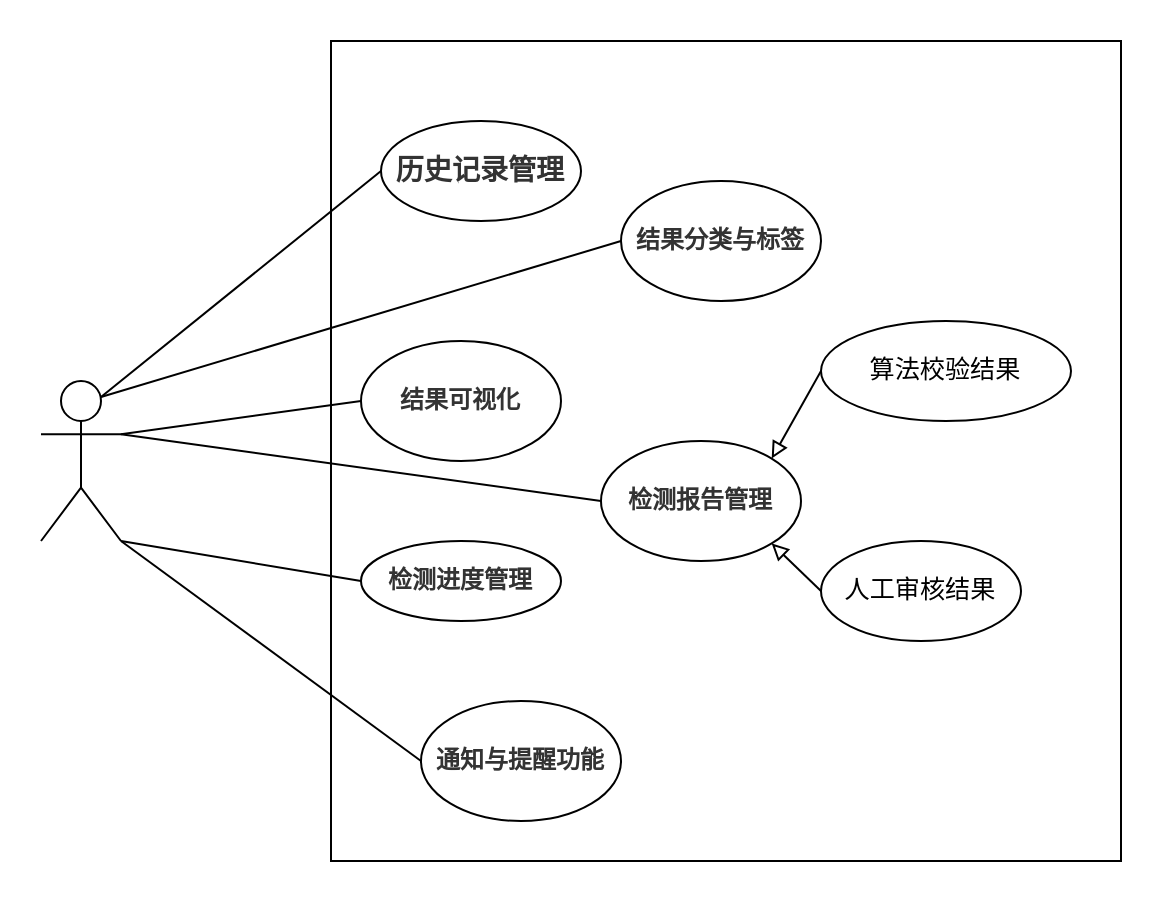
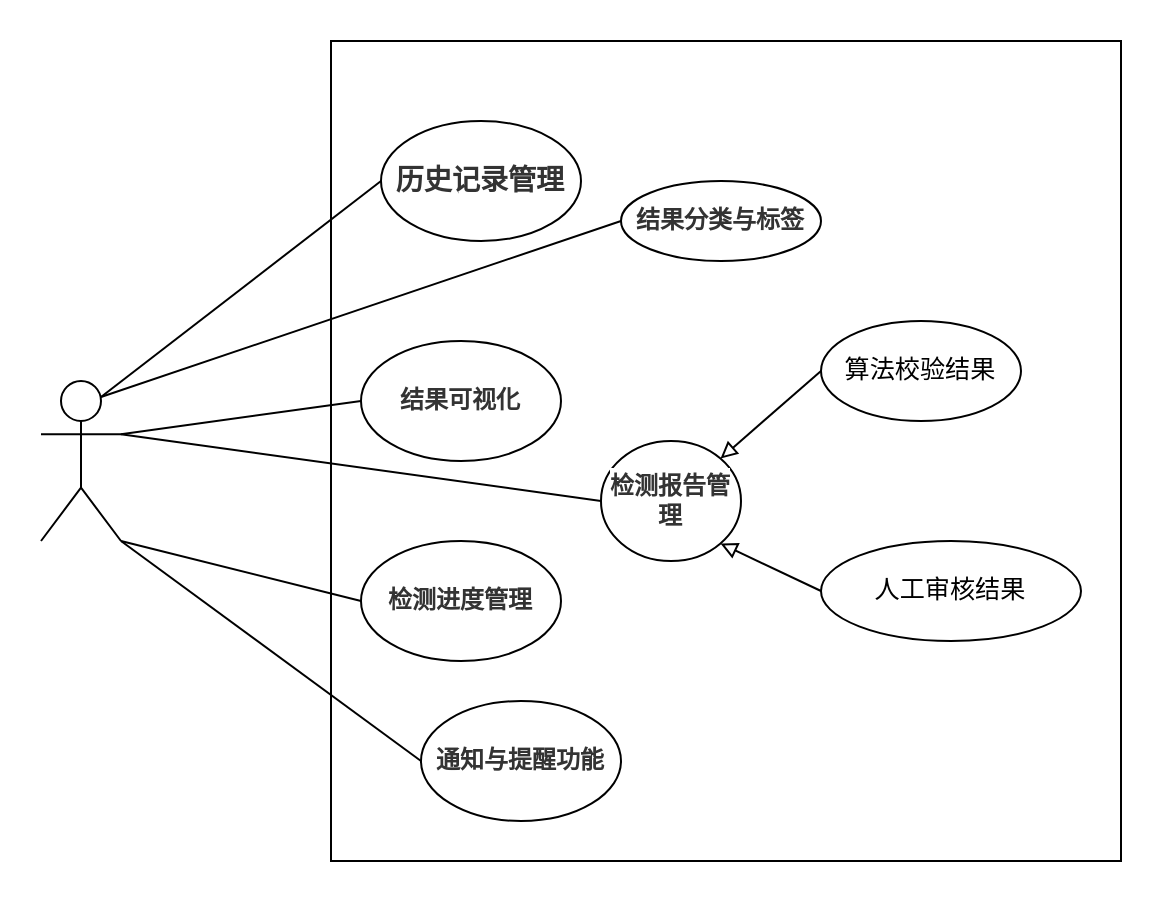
(481, 171) -> (481, 181)
(721, 241) -> (721, 221)
(946, 371) -> (921, 371)
(701, 501) -> (671, 501)
(461, 581) -> (461, 601)
(921, 591) -> (951, 591)
